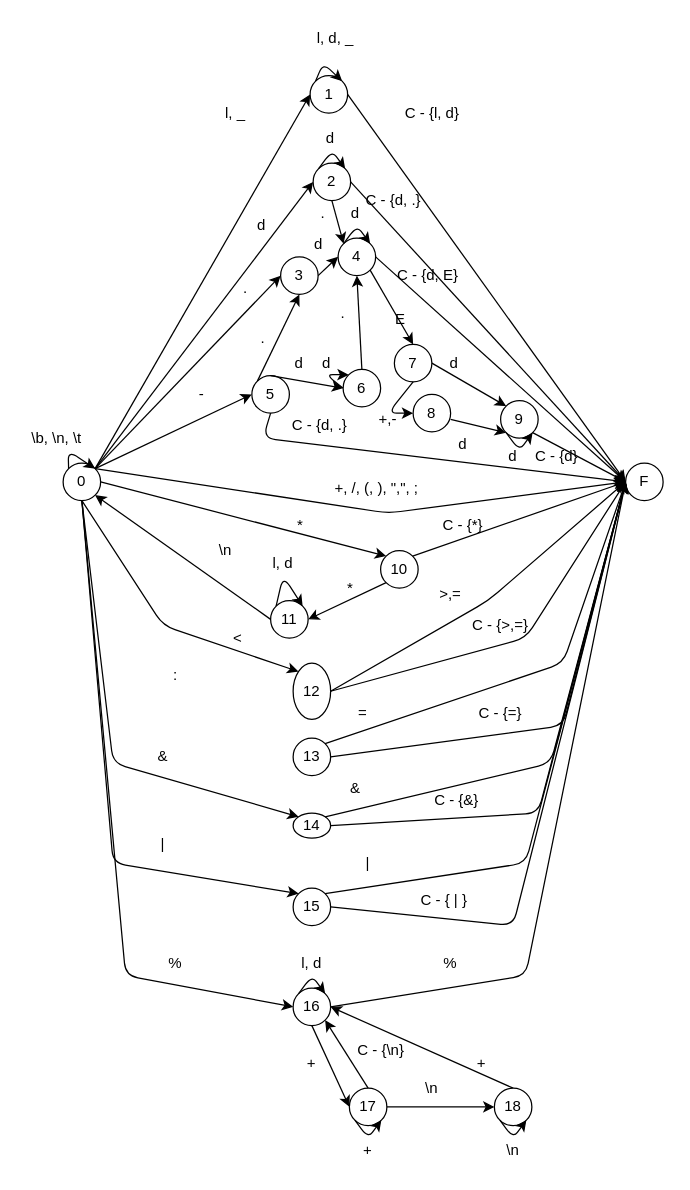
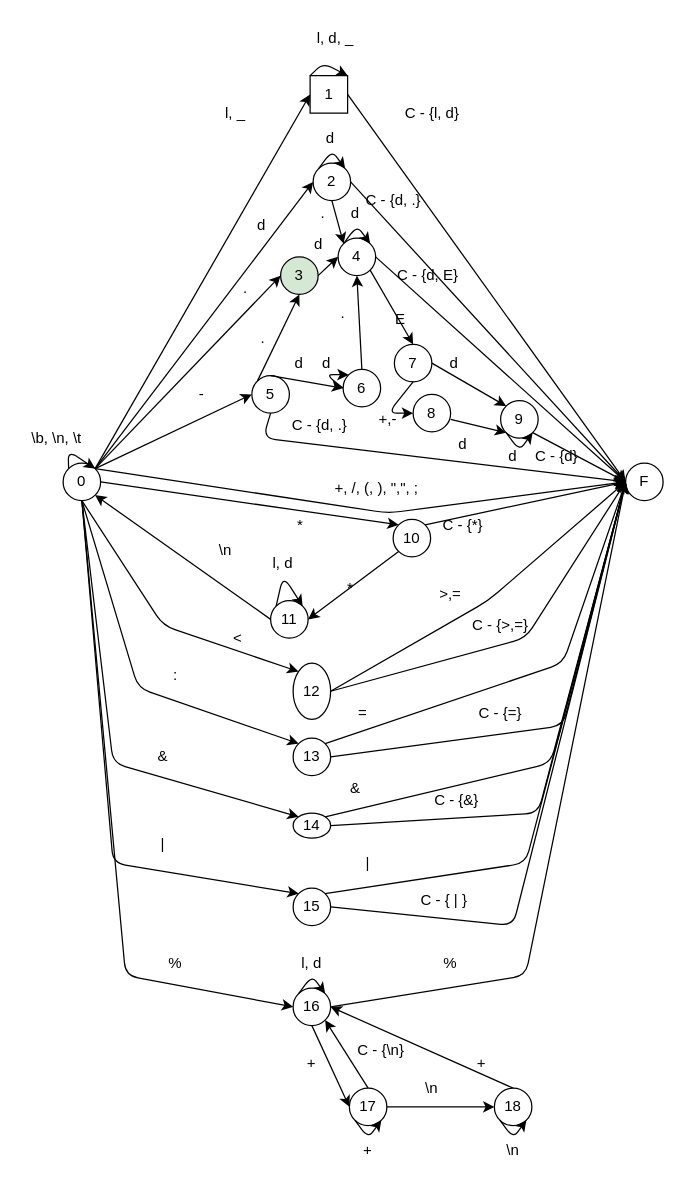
(329, 94) -> (329, 94)
(299, 276) -> (299, 276)
(399, 569) -> (412, 538)
none -> (134, 674)
